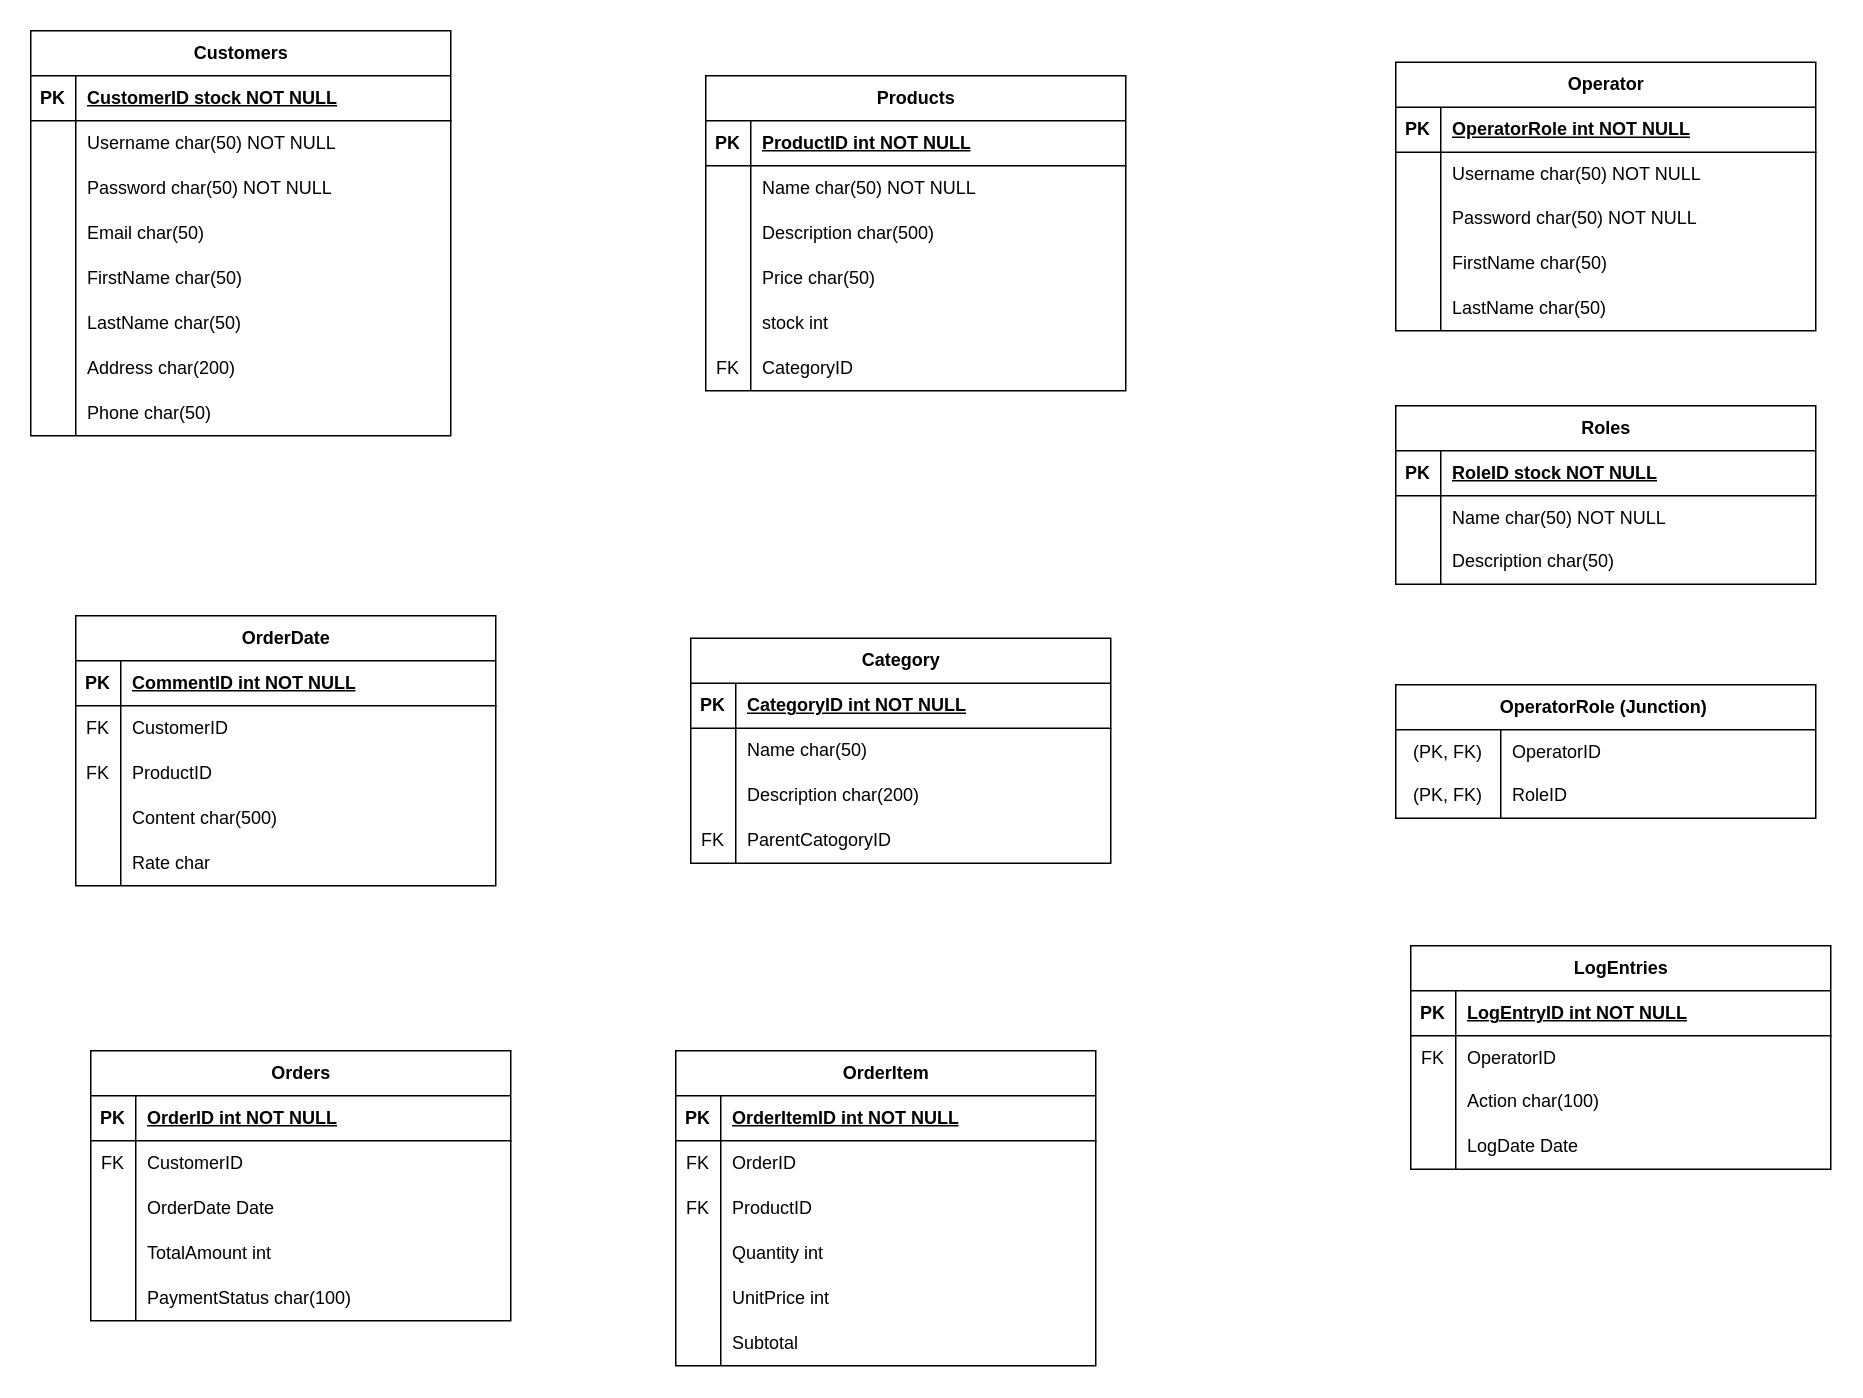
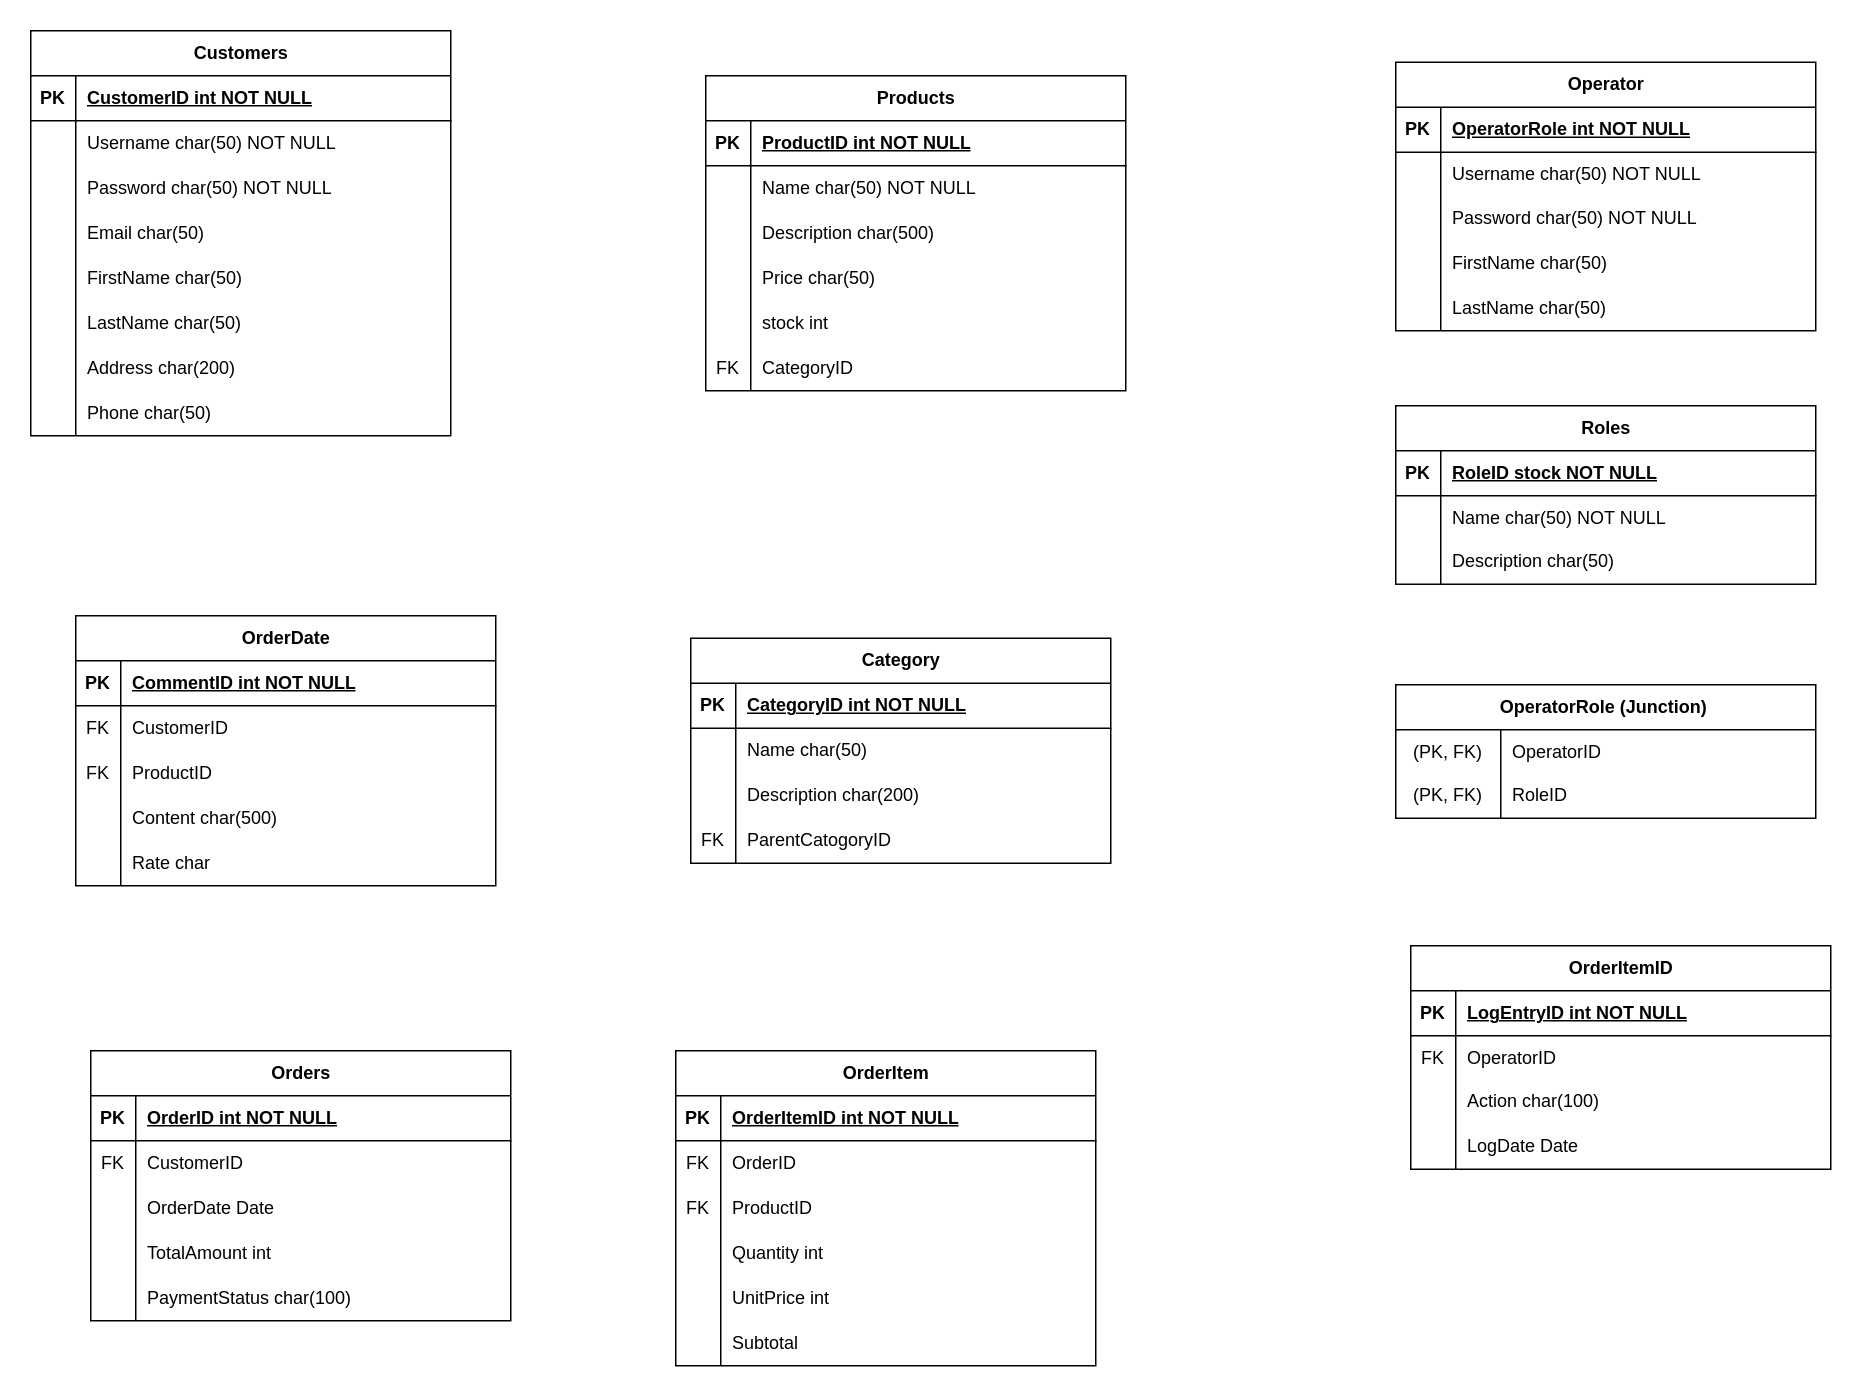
(207, 98) -> (194, 98)
(1622, 968) -> (1622, 968)
